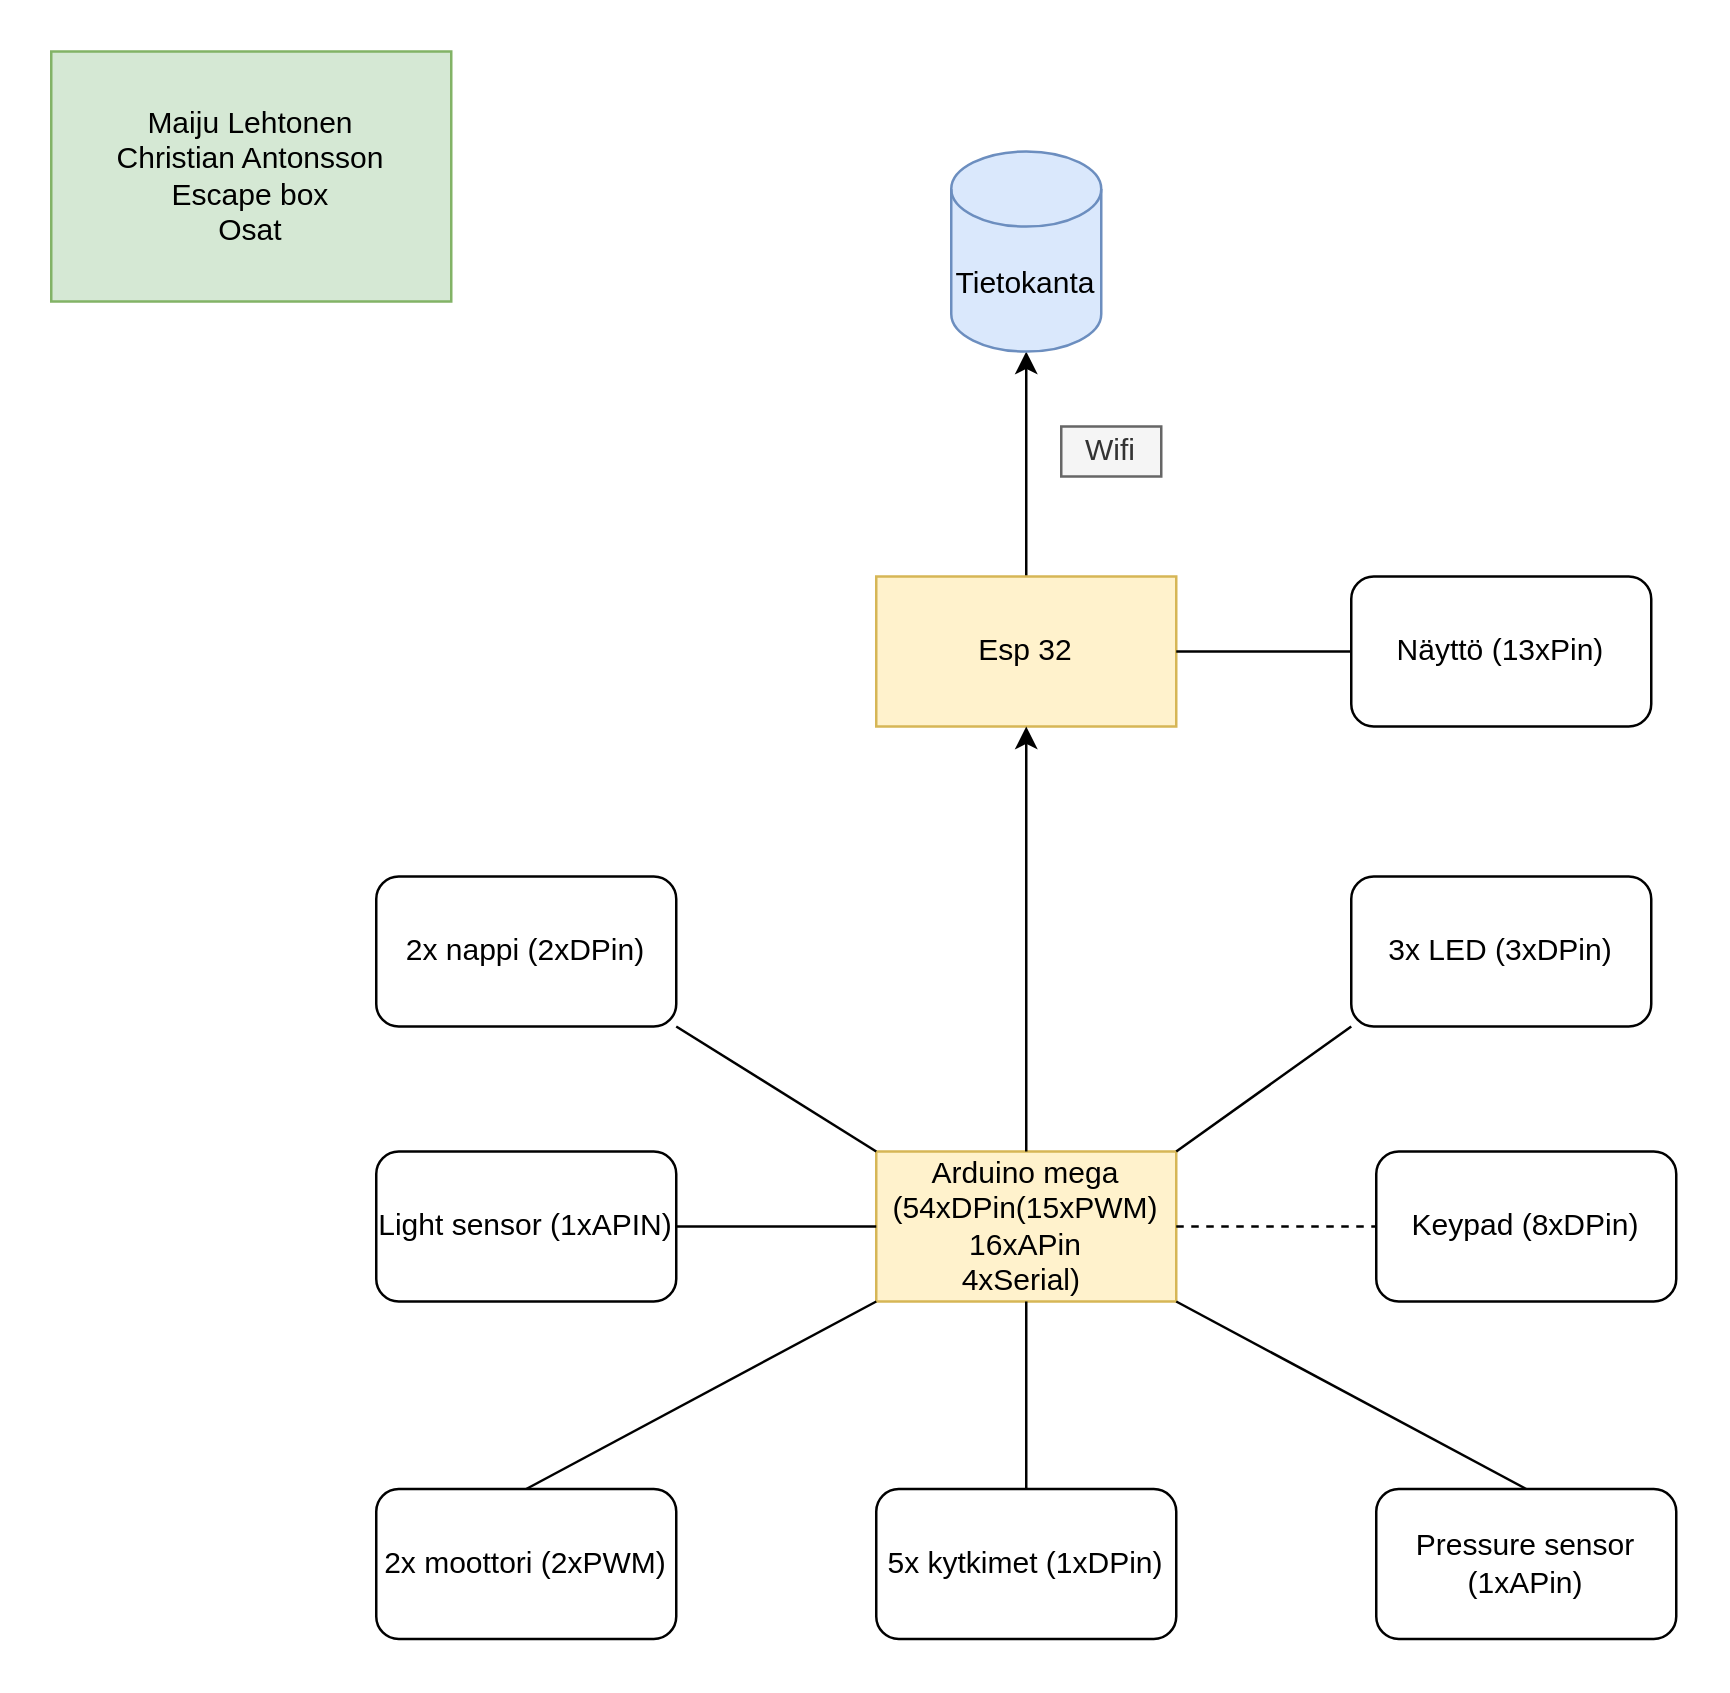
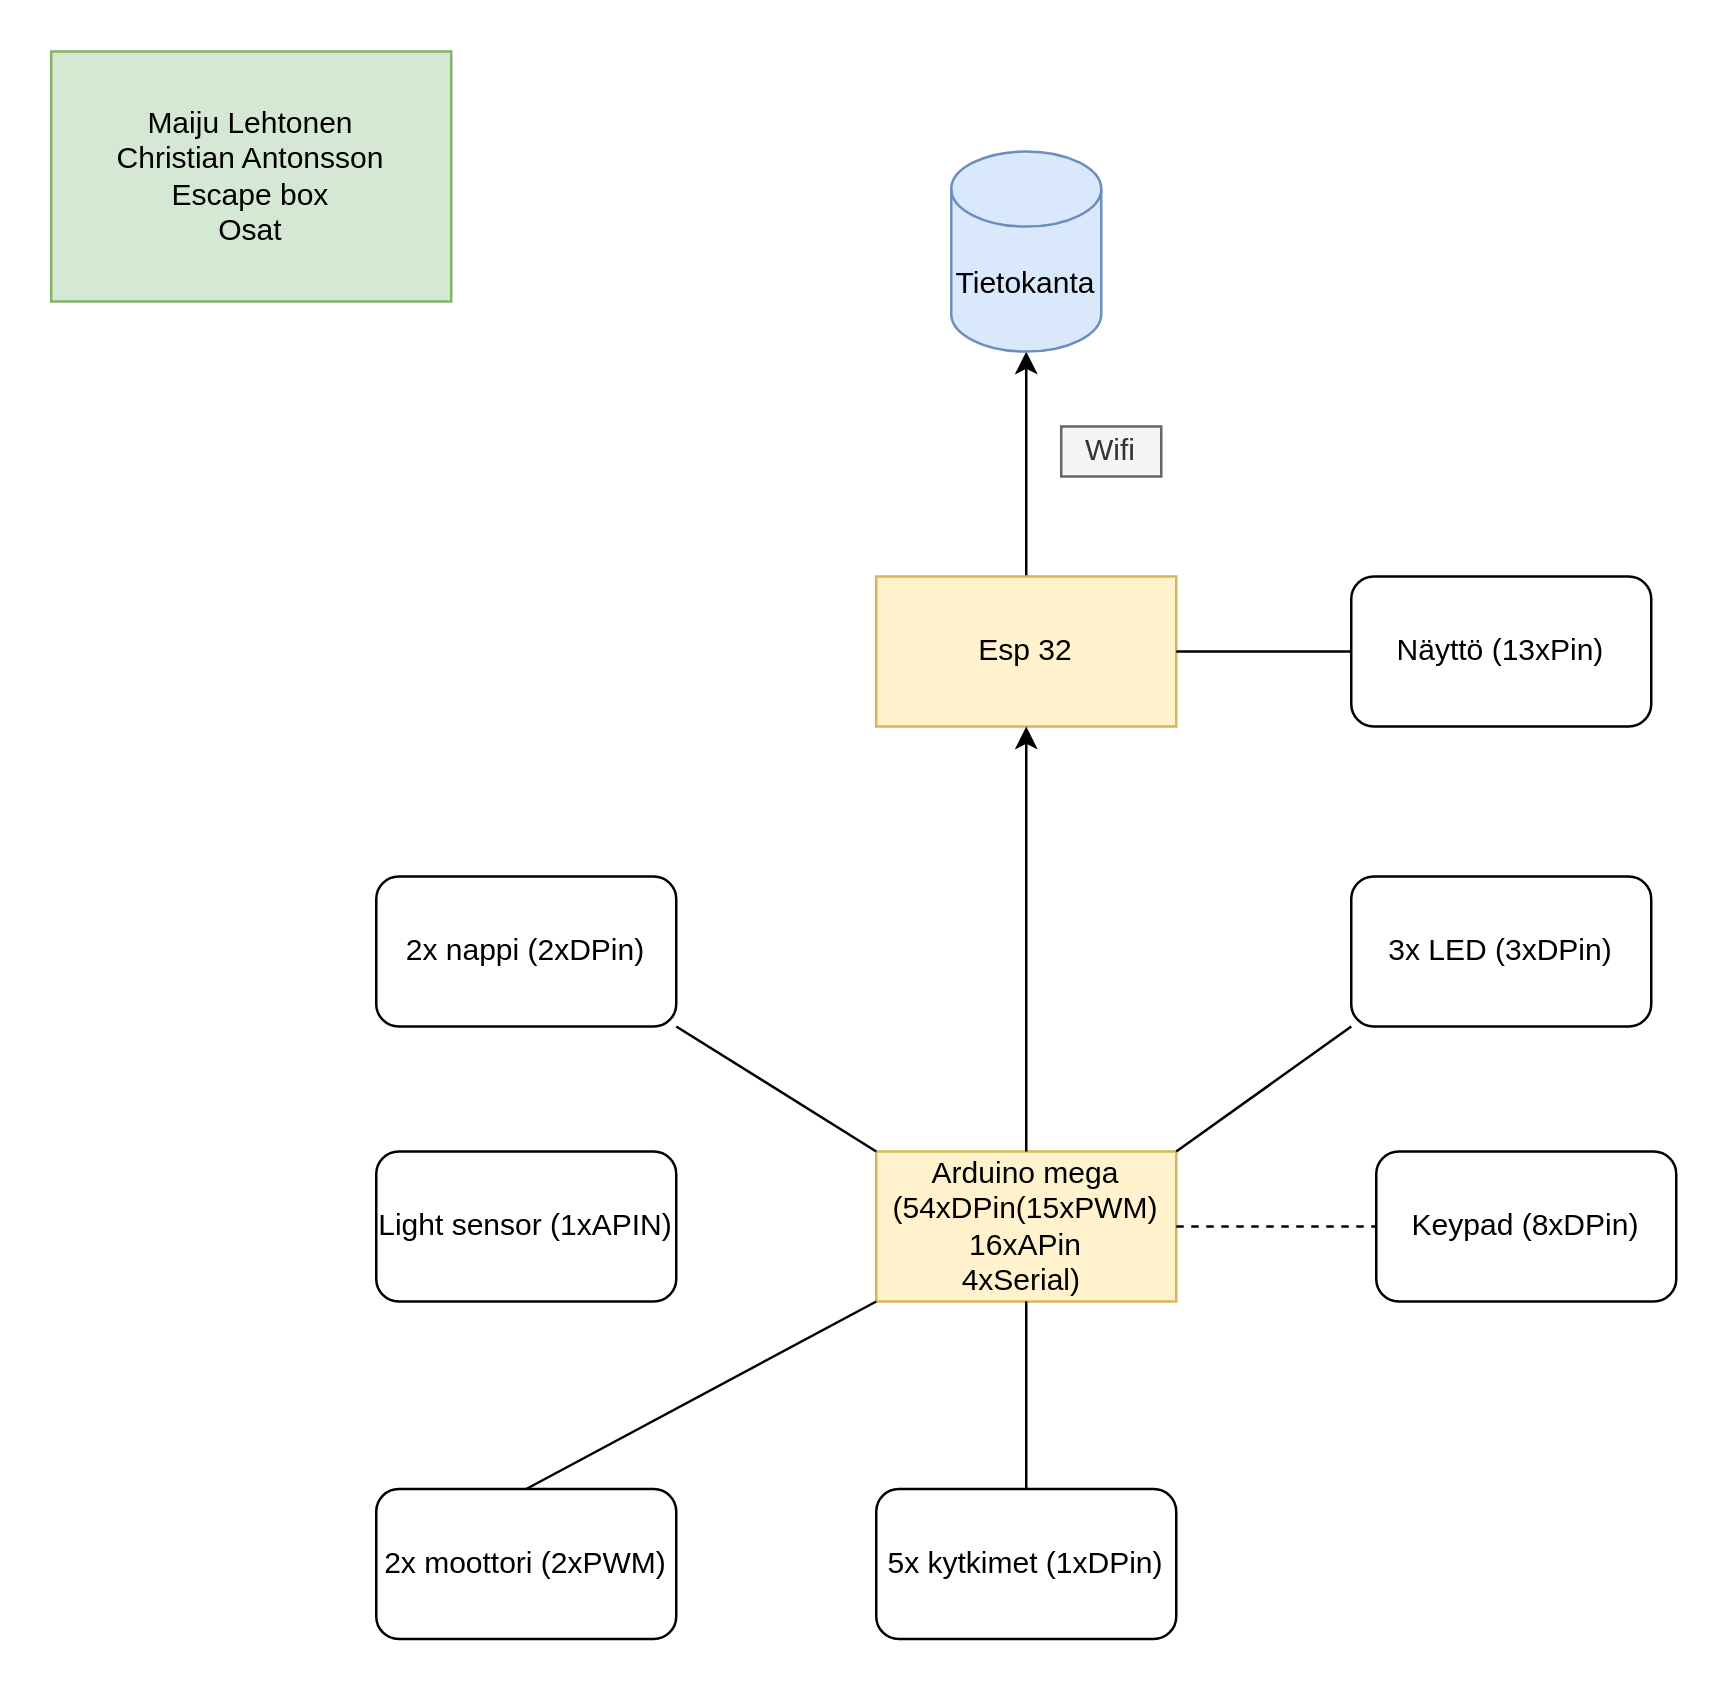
(776, 1226) -> none
(1352, 1395) -> none
(1526, 1564) -> none
